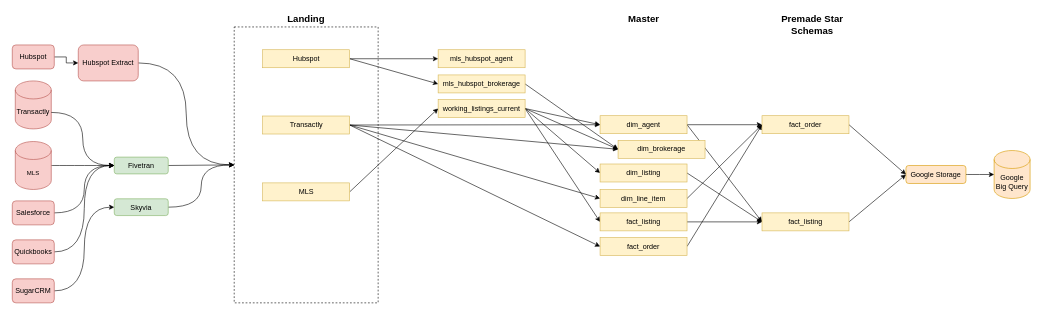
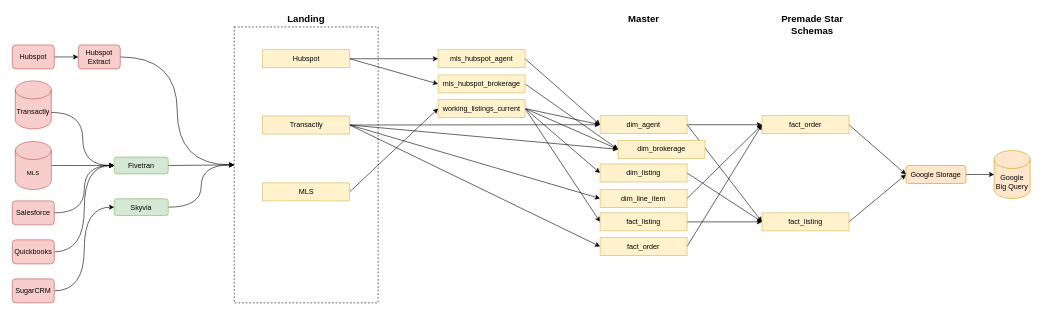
(108, 63) -> (99, 57)
none -> (561, 90)
